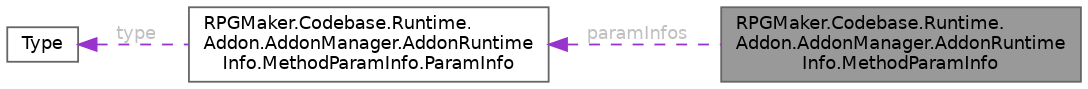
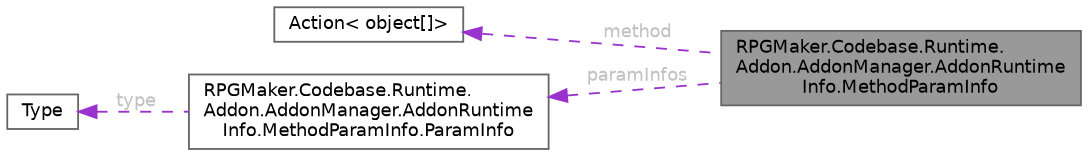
none -> (369, 25)
